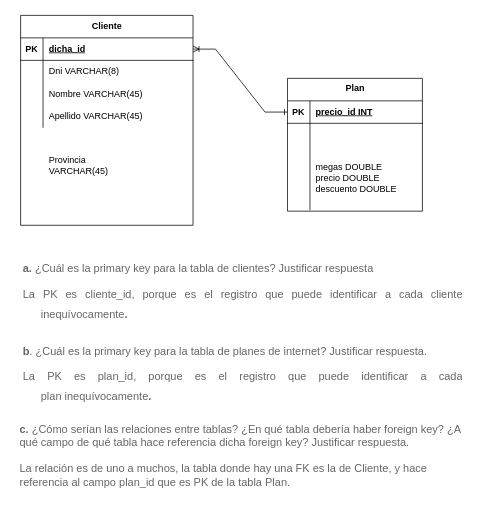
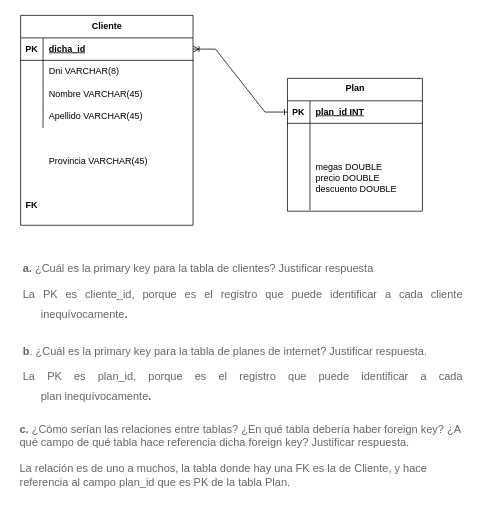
(345, 112) -> (340, 112)
(86, 165) -> (99, 162)
none -> (32, 205)
